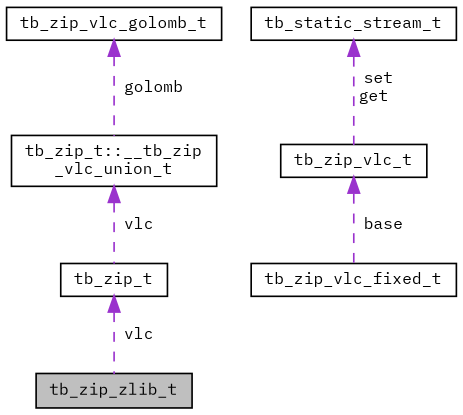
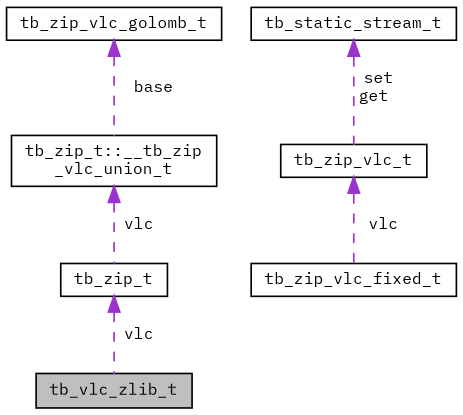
(149, 88) -> (149, 88)
(379, 225) -> (379, 225)
(114, 391) -> (114, 391)
